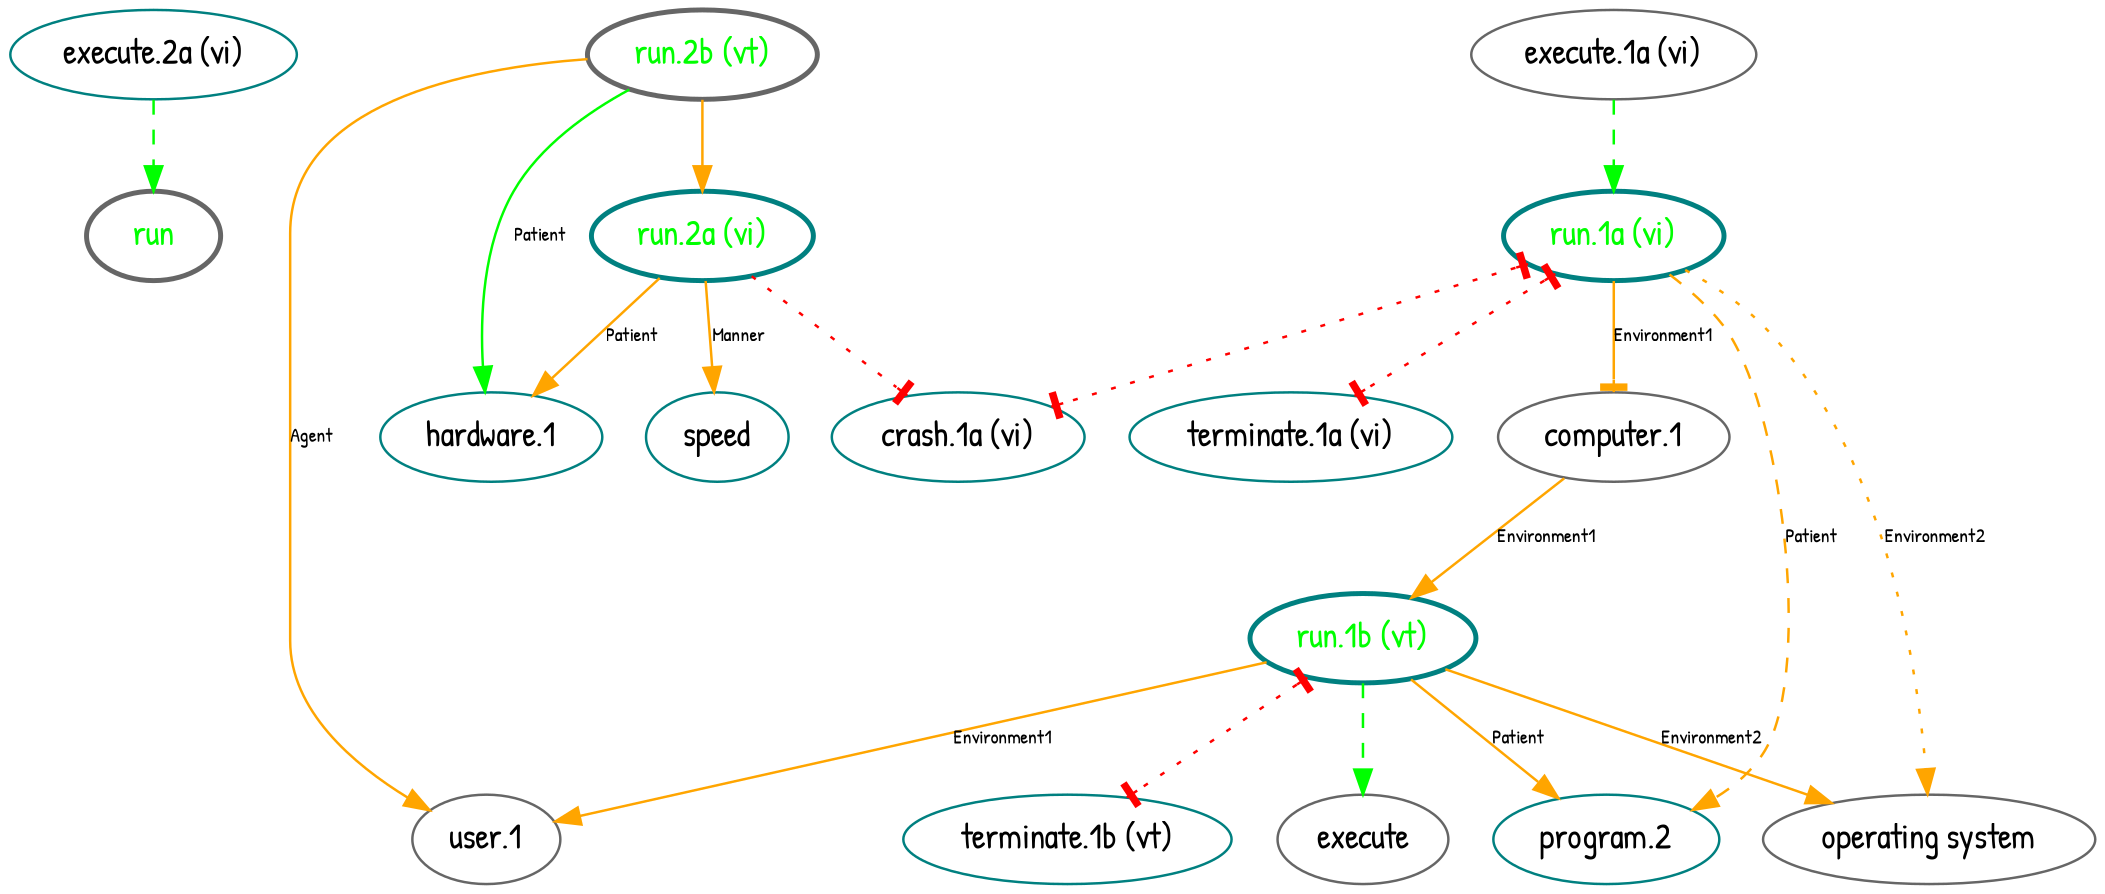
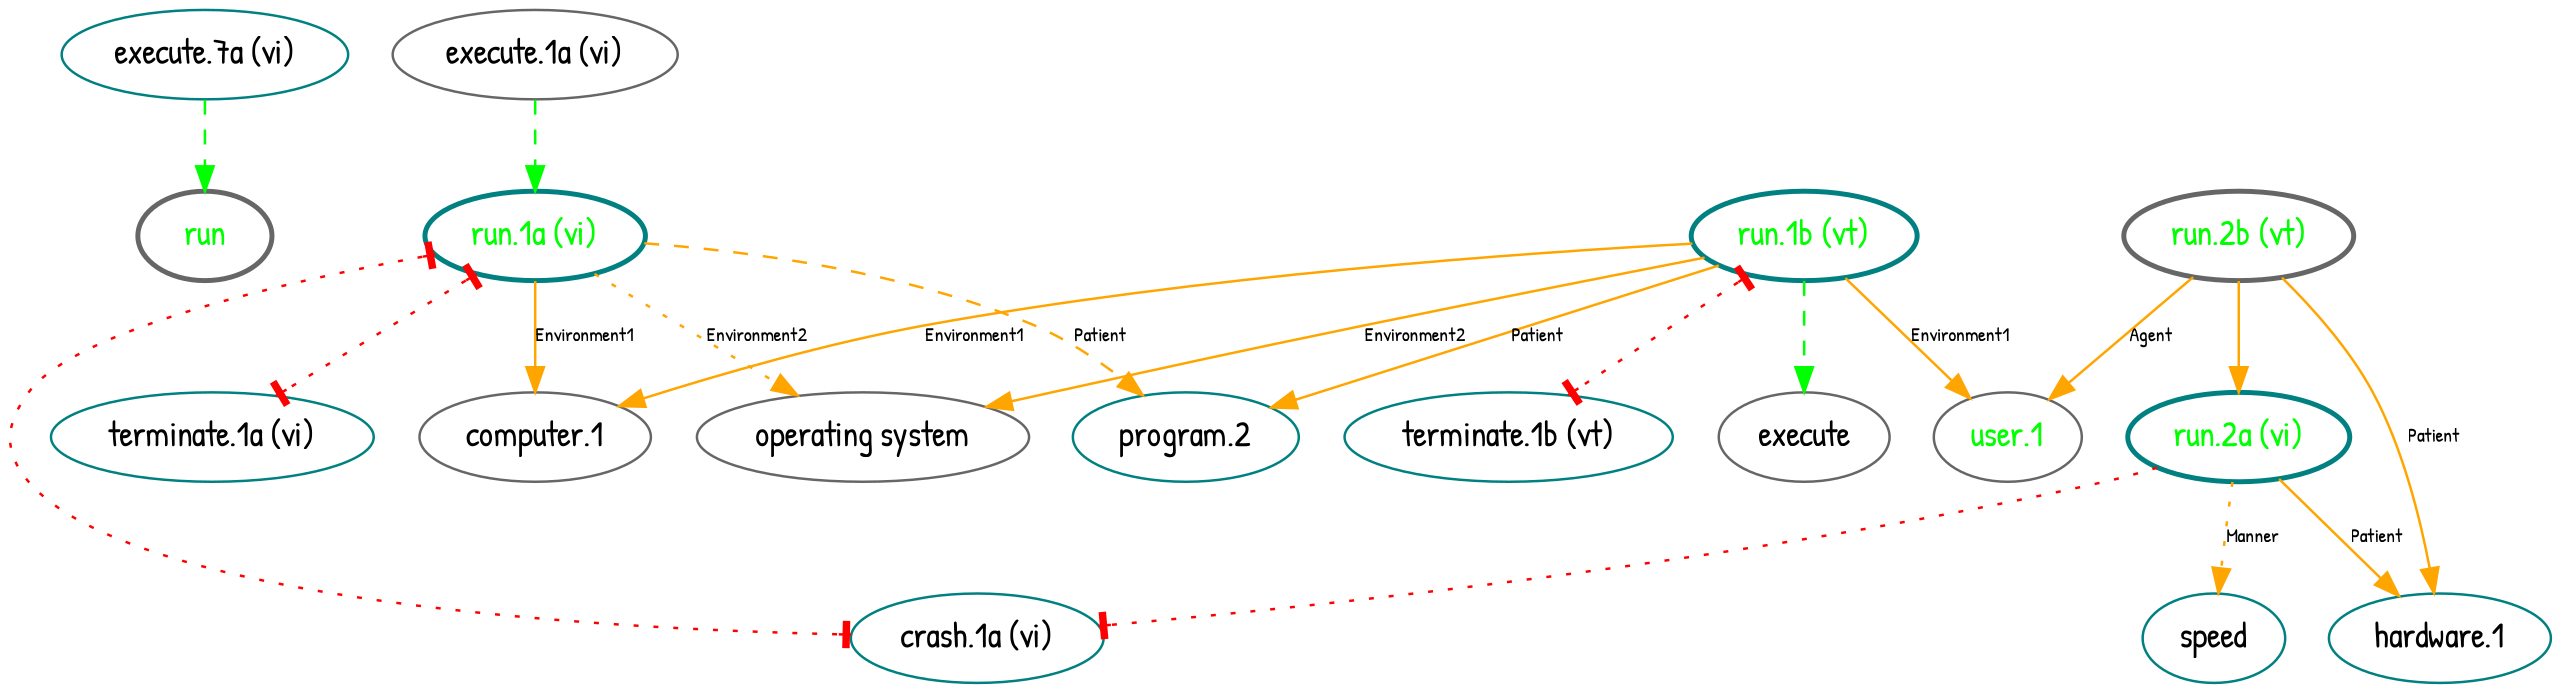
(154, 55) -> (205, 55)
(508, 202) -> (2382, 410)
(709, 324) -> (2227, 525)
(1614, 330) -> (535, 324)
(1498, 530) -> (1163, 290)
(486, 839) -> (2008, 437)
